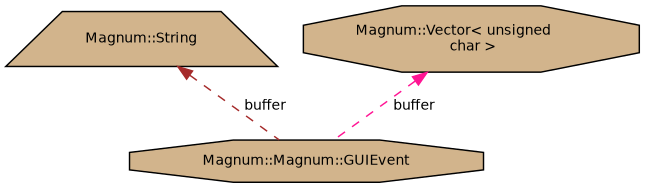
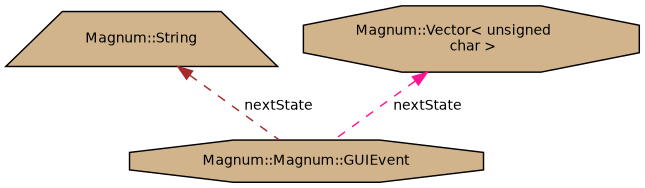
(263, 106) -> (277, 106)
(412, 106) -> (426, 106)
